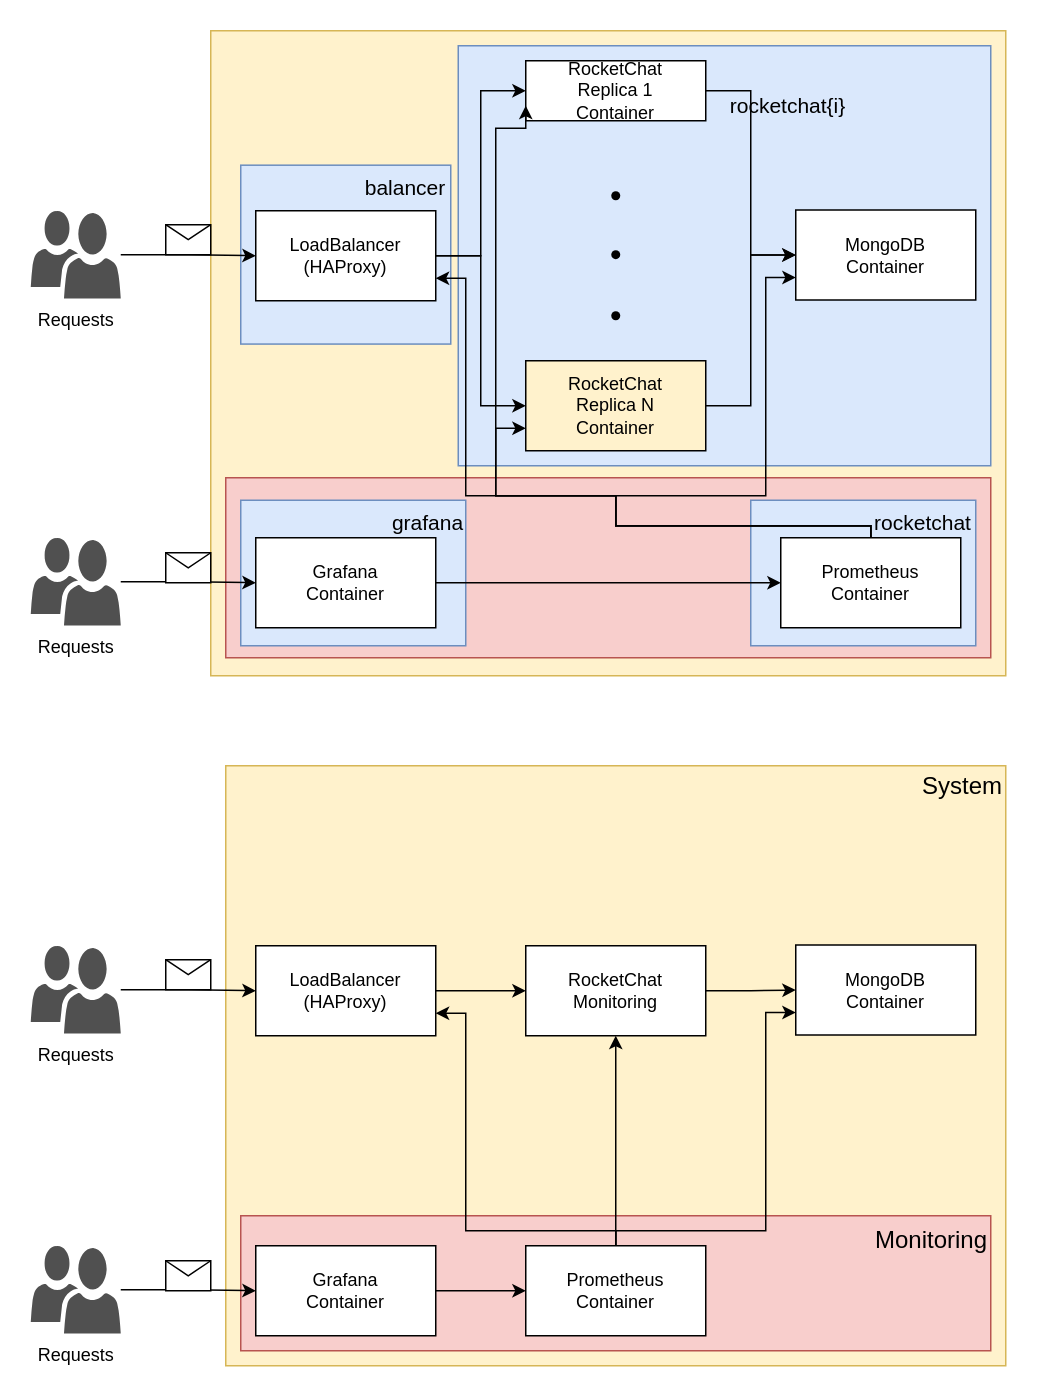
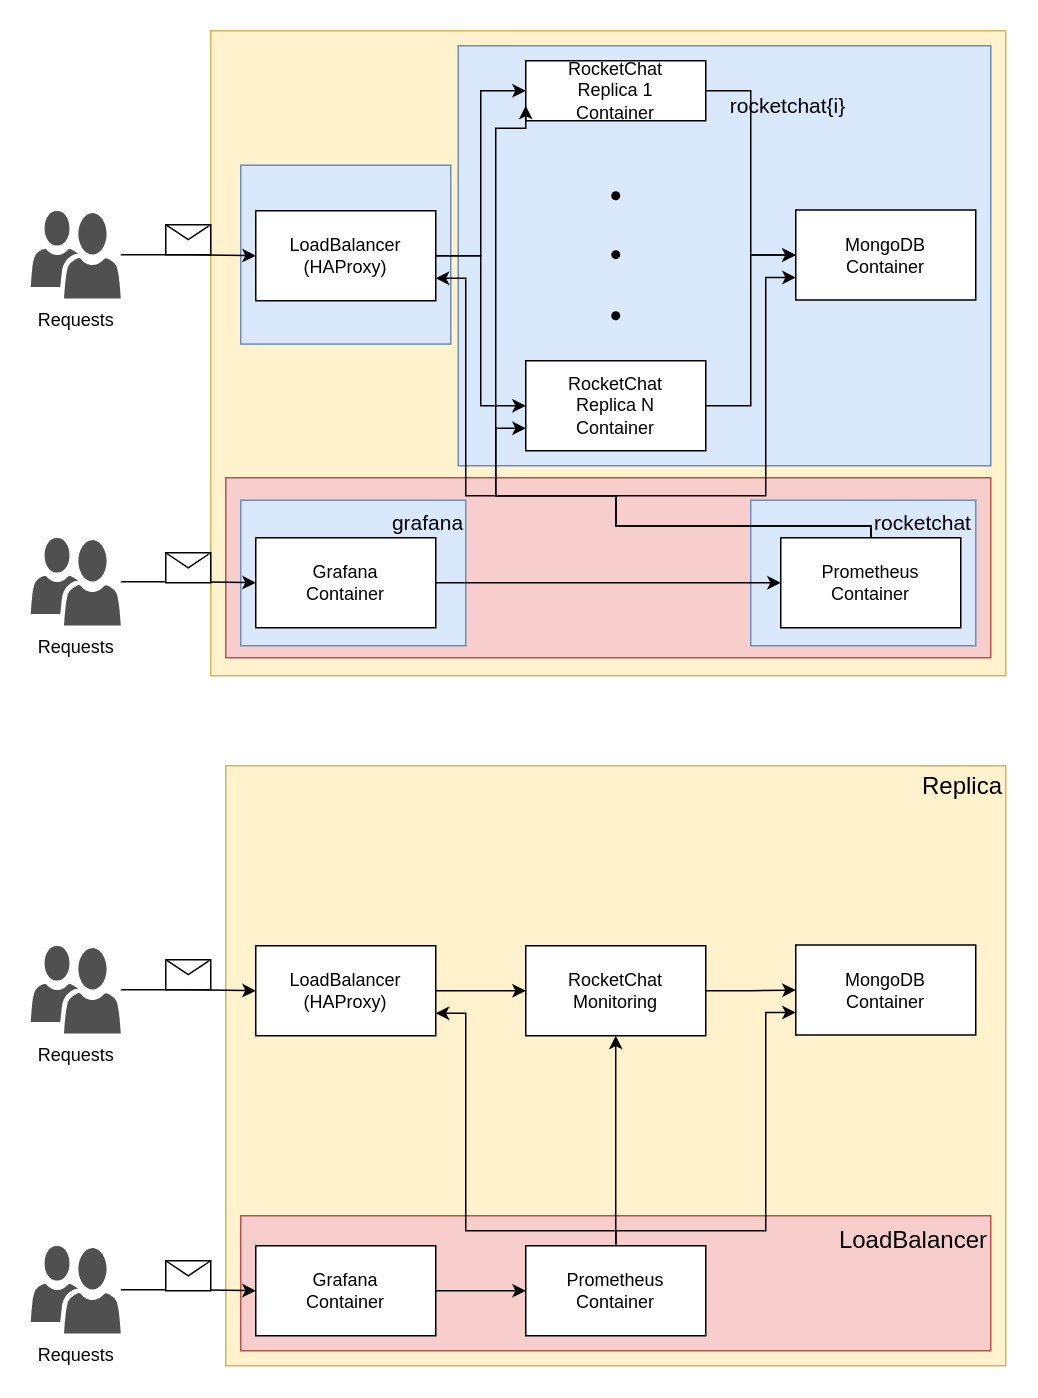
(406, 188) -> none
(616, 406) -> (616, 406)
(973, 1066) -> (972, 1066)
(942, 1283) -> (930, 1283)
